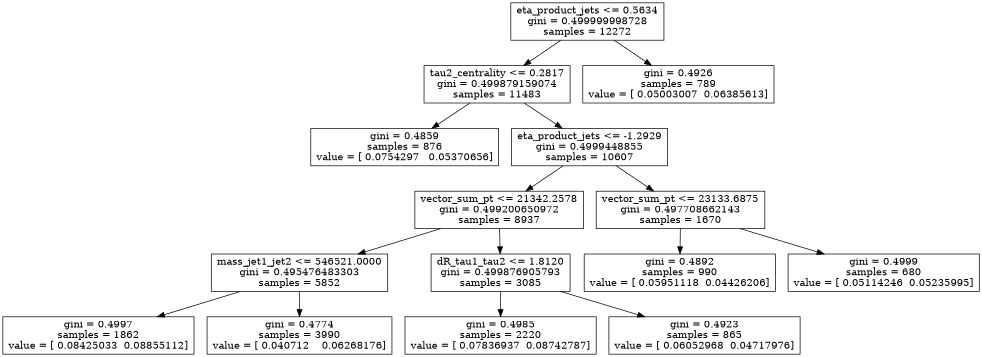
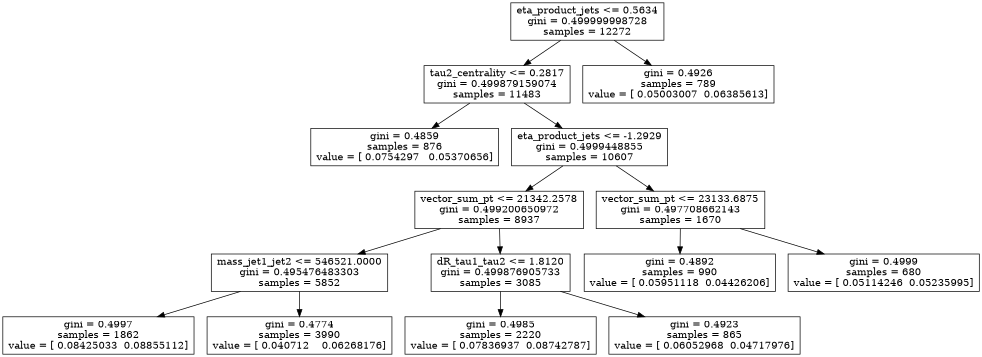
(501, 273) -> (501, 273)
